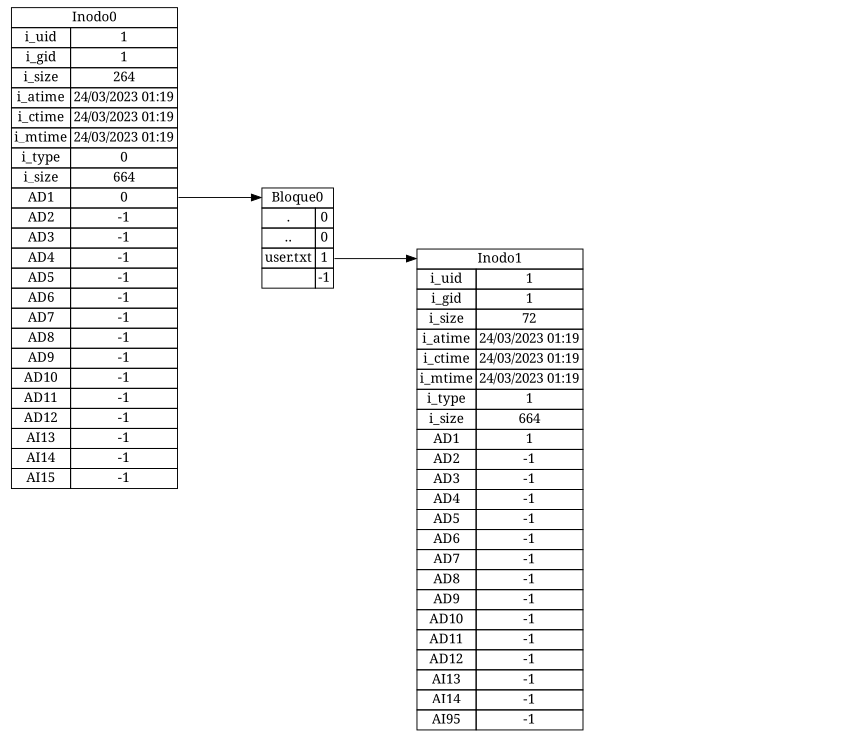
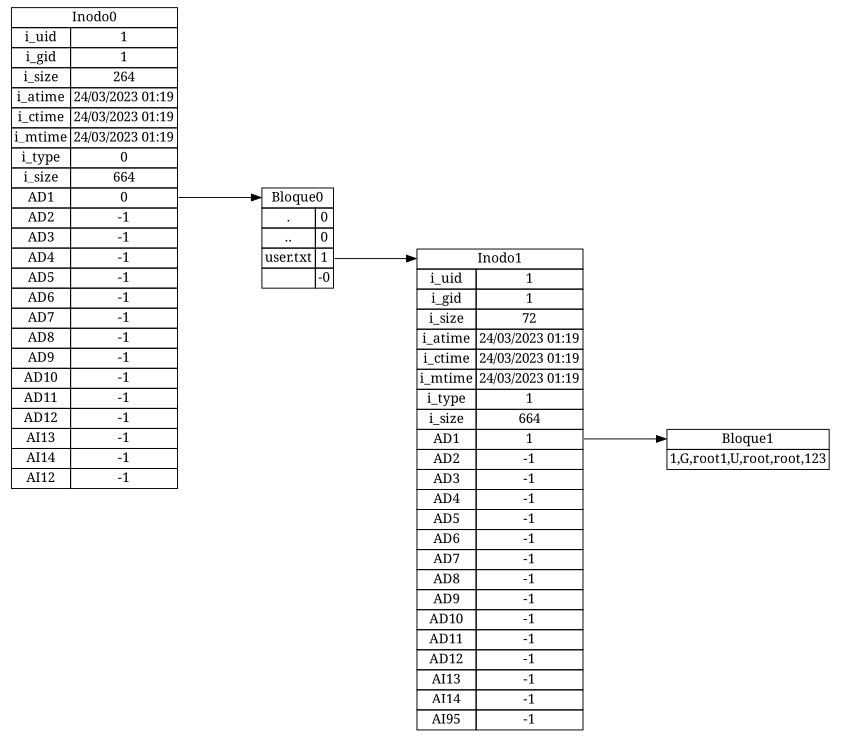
(324, 278) -> (324, 278)
none -> (748, 449)
(41, 478) -> (41, 478)
